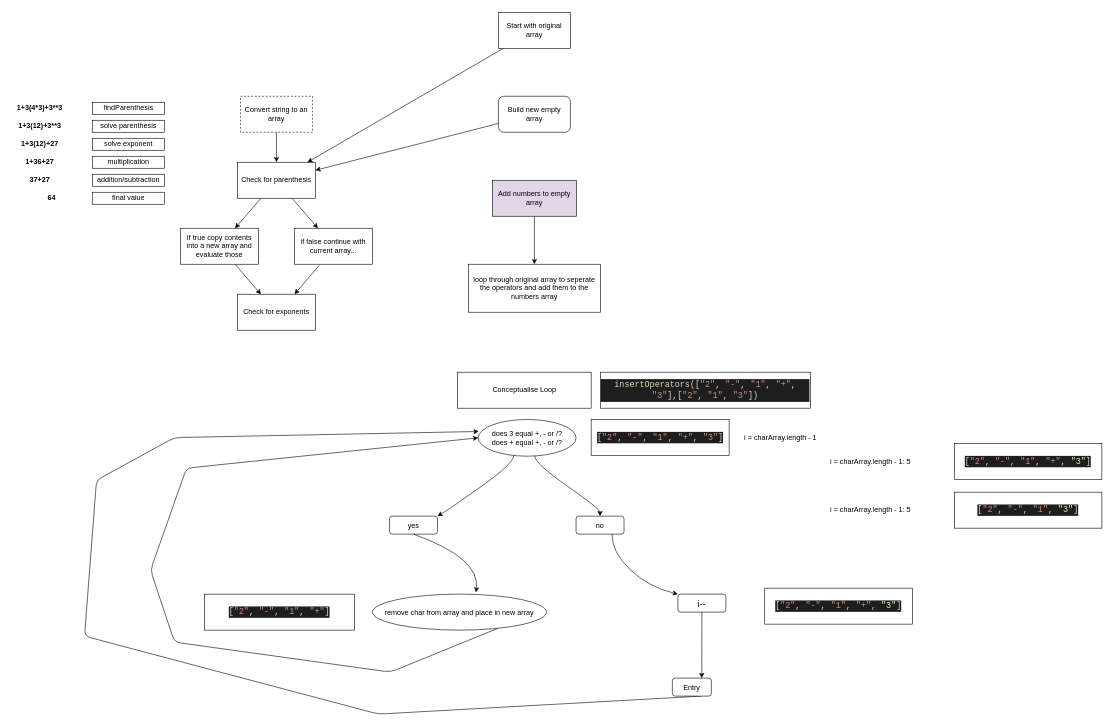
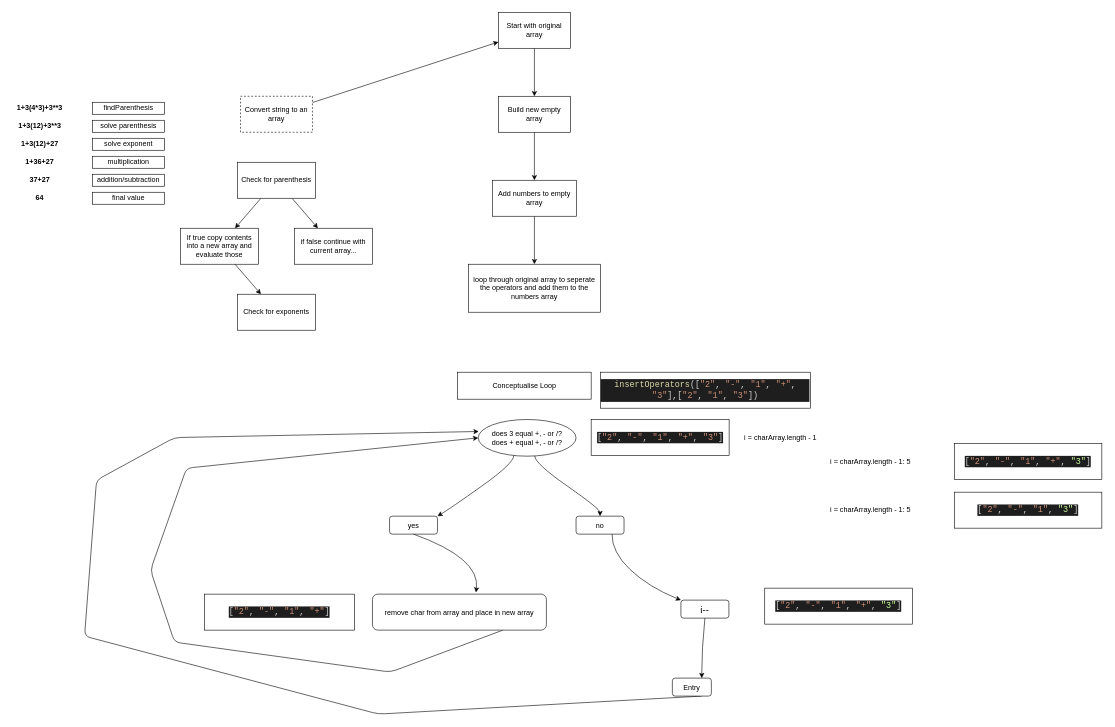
(407, 104) -> (534, 70)
(534, 114) -> (534, 114)
(276, 145) -> (404, 73)
(409, 146) -> (534, 154)
(51, 198) -> (39, 198)
(534, 198) -> (534, 198)
(307, 279) -> none
(524, 390) -> (524, 386)
(702, 603) -> (705, 609)
(459, 612) -> (459, 612)
